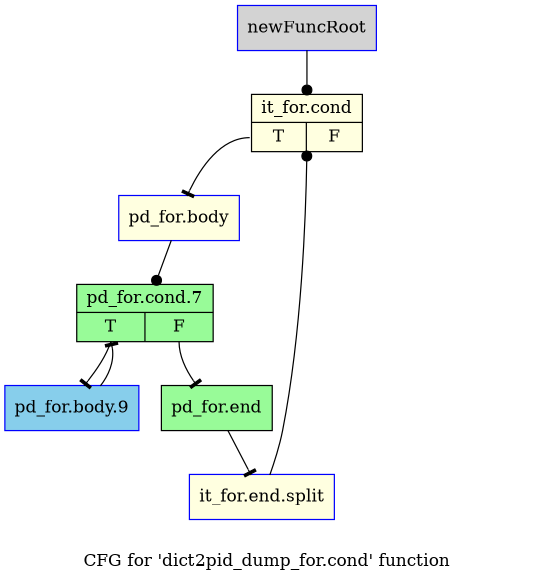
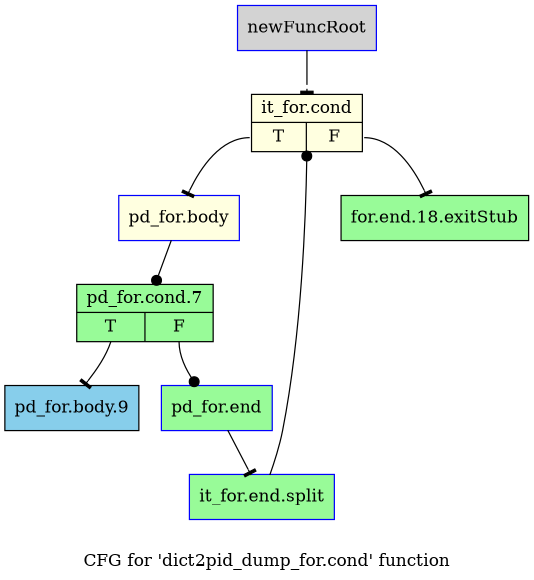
(307, 68) -> (307, 68)
none -> (435, 218)
(183, 362) -> (183, 362)
(110, 368) -> none
(72, 408) -> (72, 408)
(217, 408) -> (217, 408)
(262, 497) -> (262, 497)
